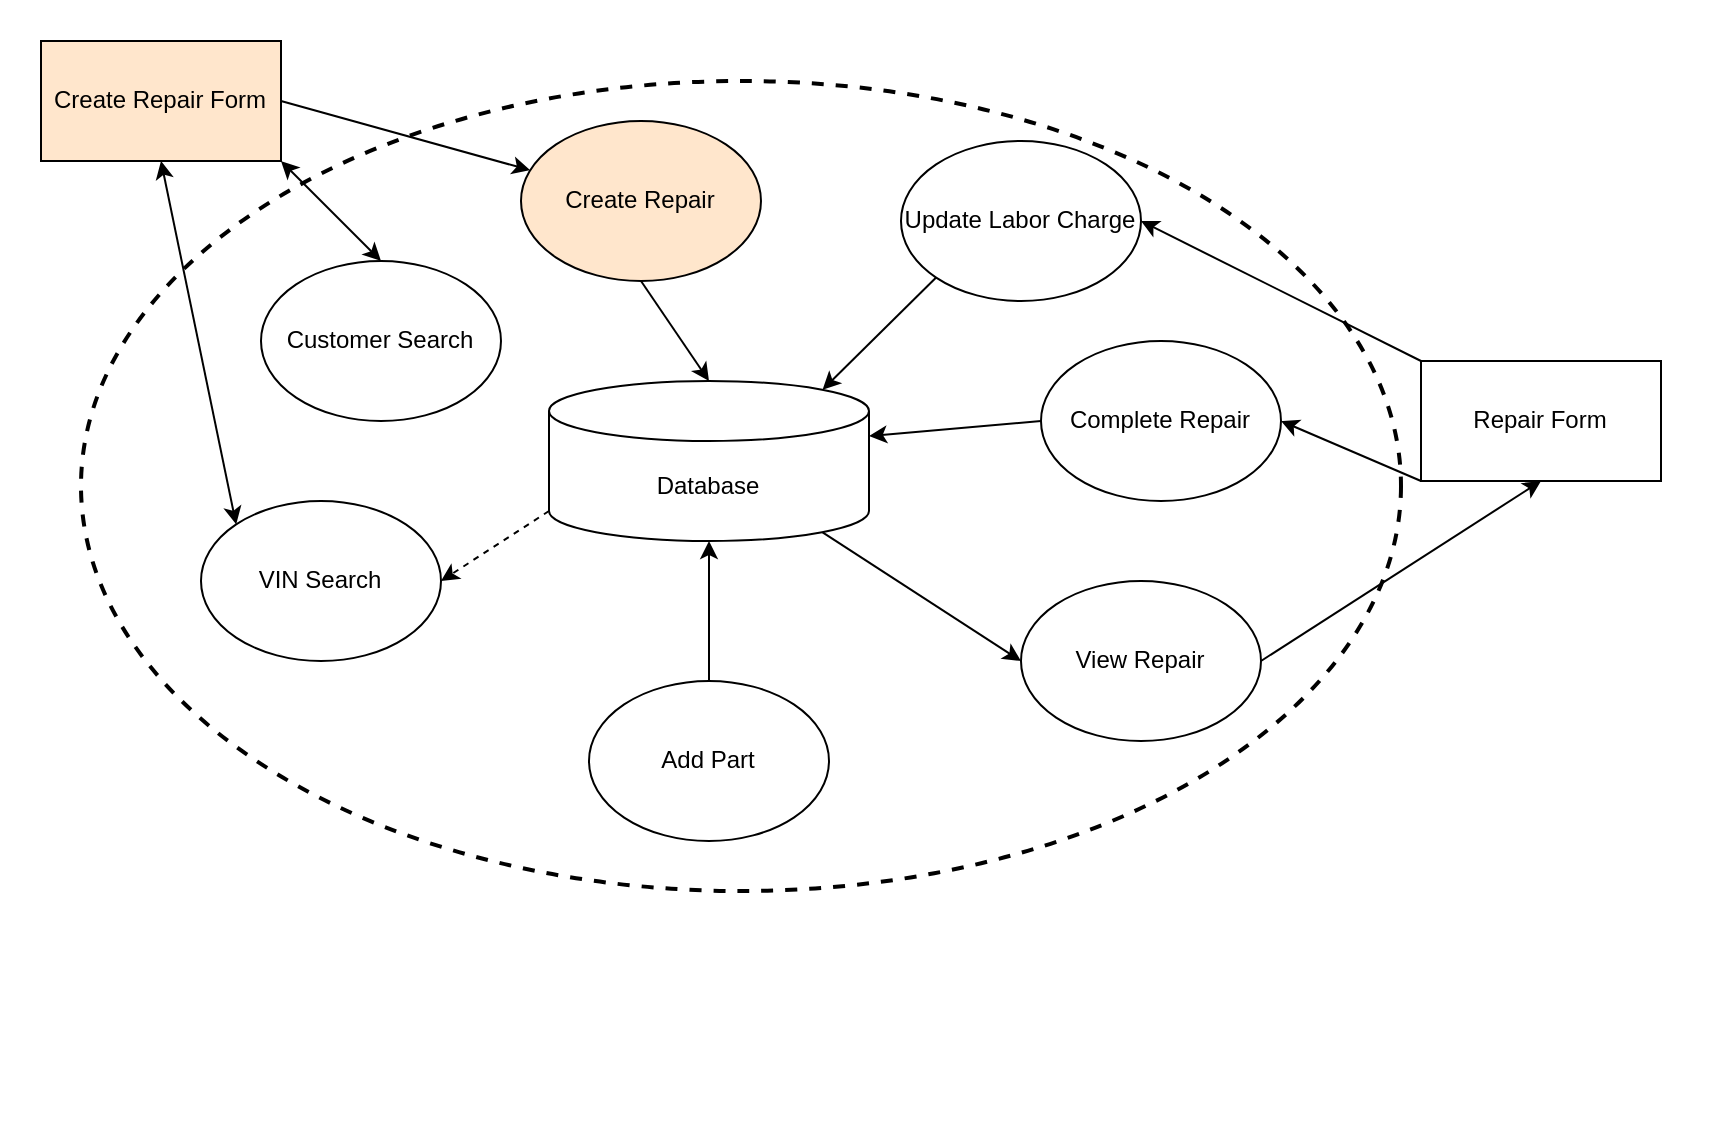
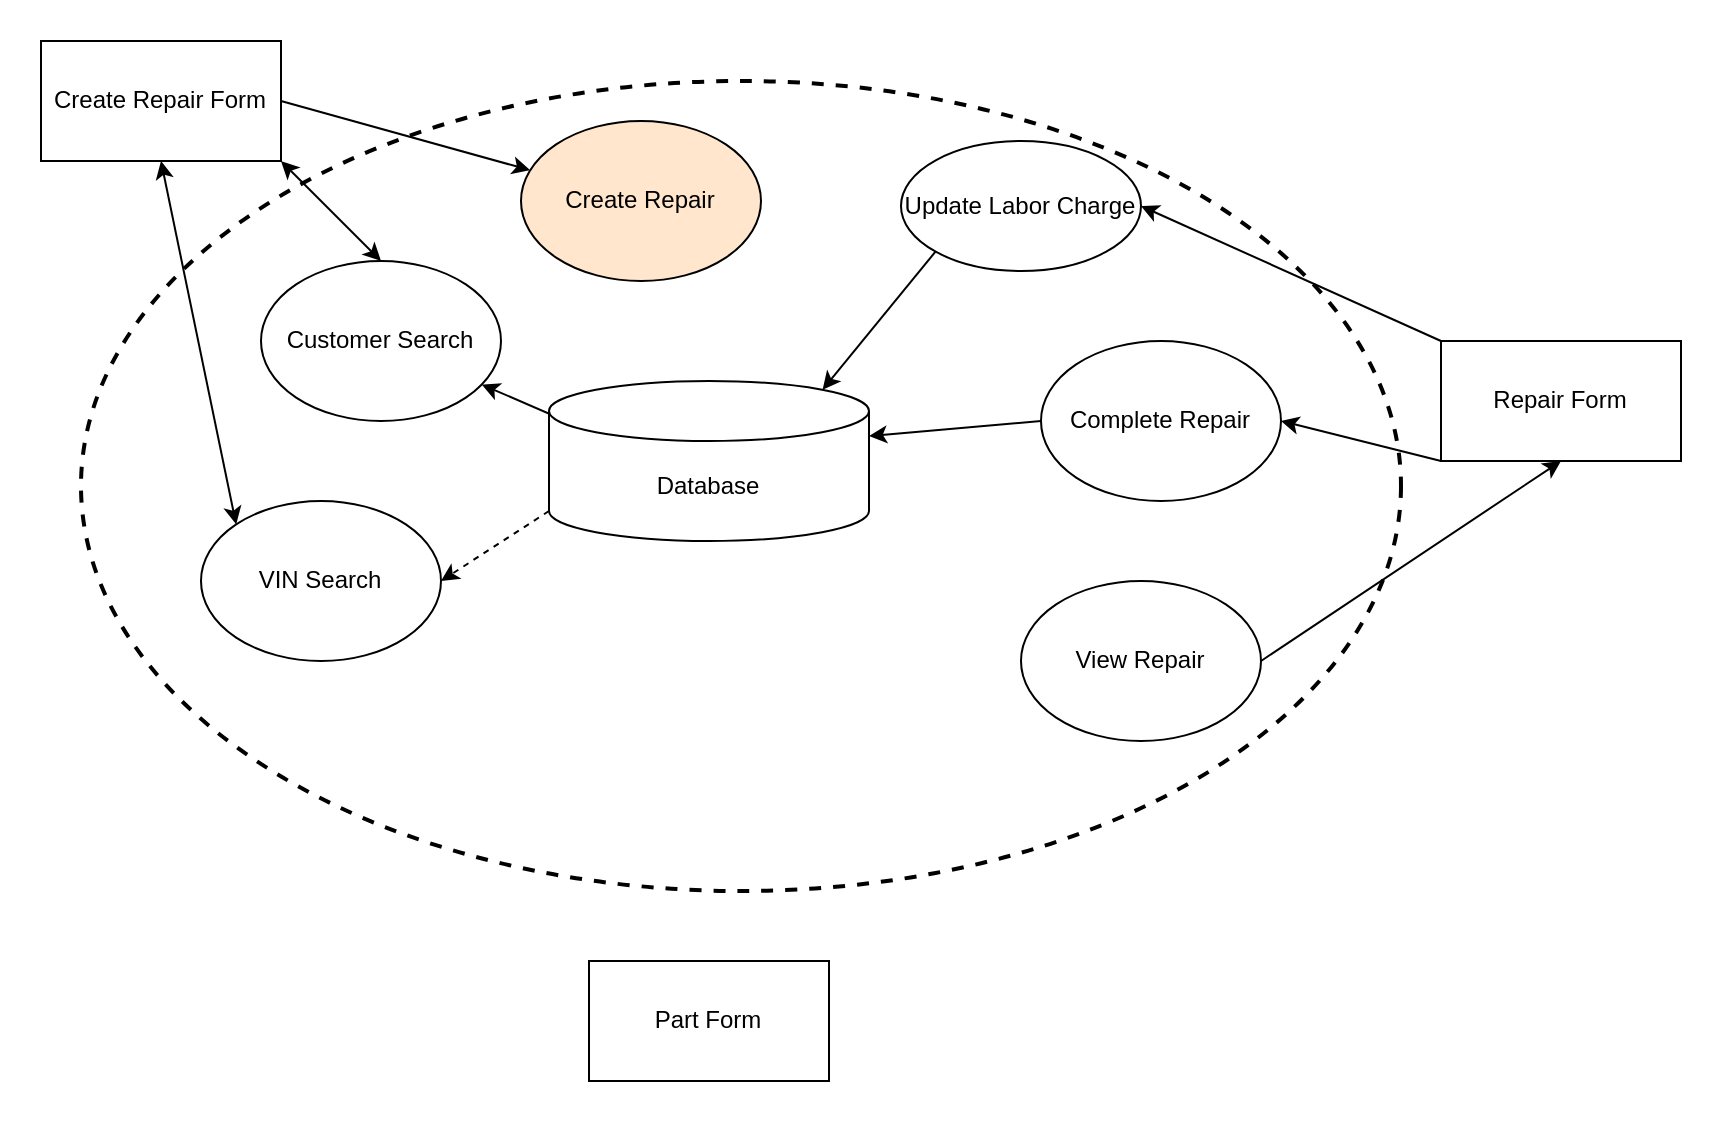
(161, 101) -> (161, 101)
(1021, 221) -> (1021, 206)
(671, 326) -> none
(1541, 421) -> (1561, 401)
(916, 593) -> (519, 401)
(709, 618) -> none
(709, 761) -> none
none -> (709, 1021)
